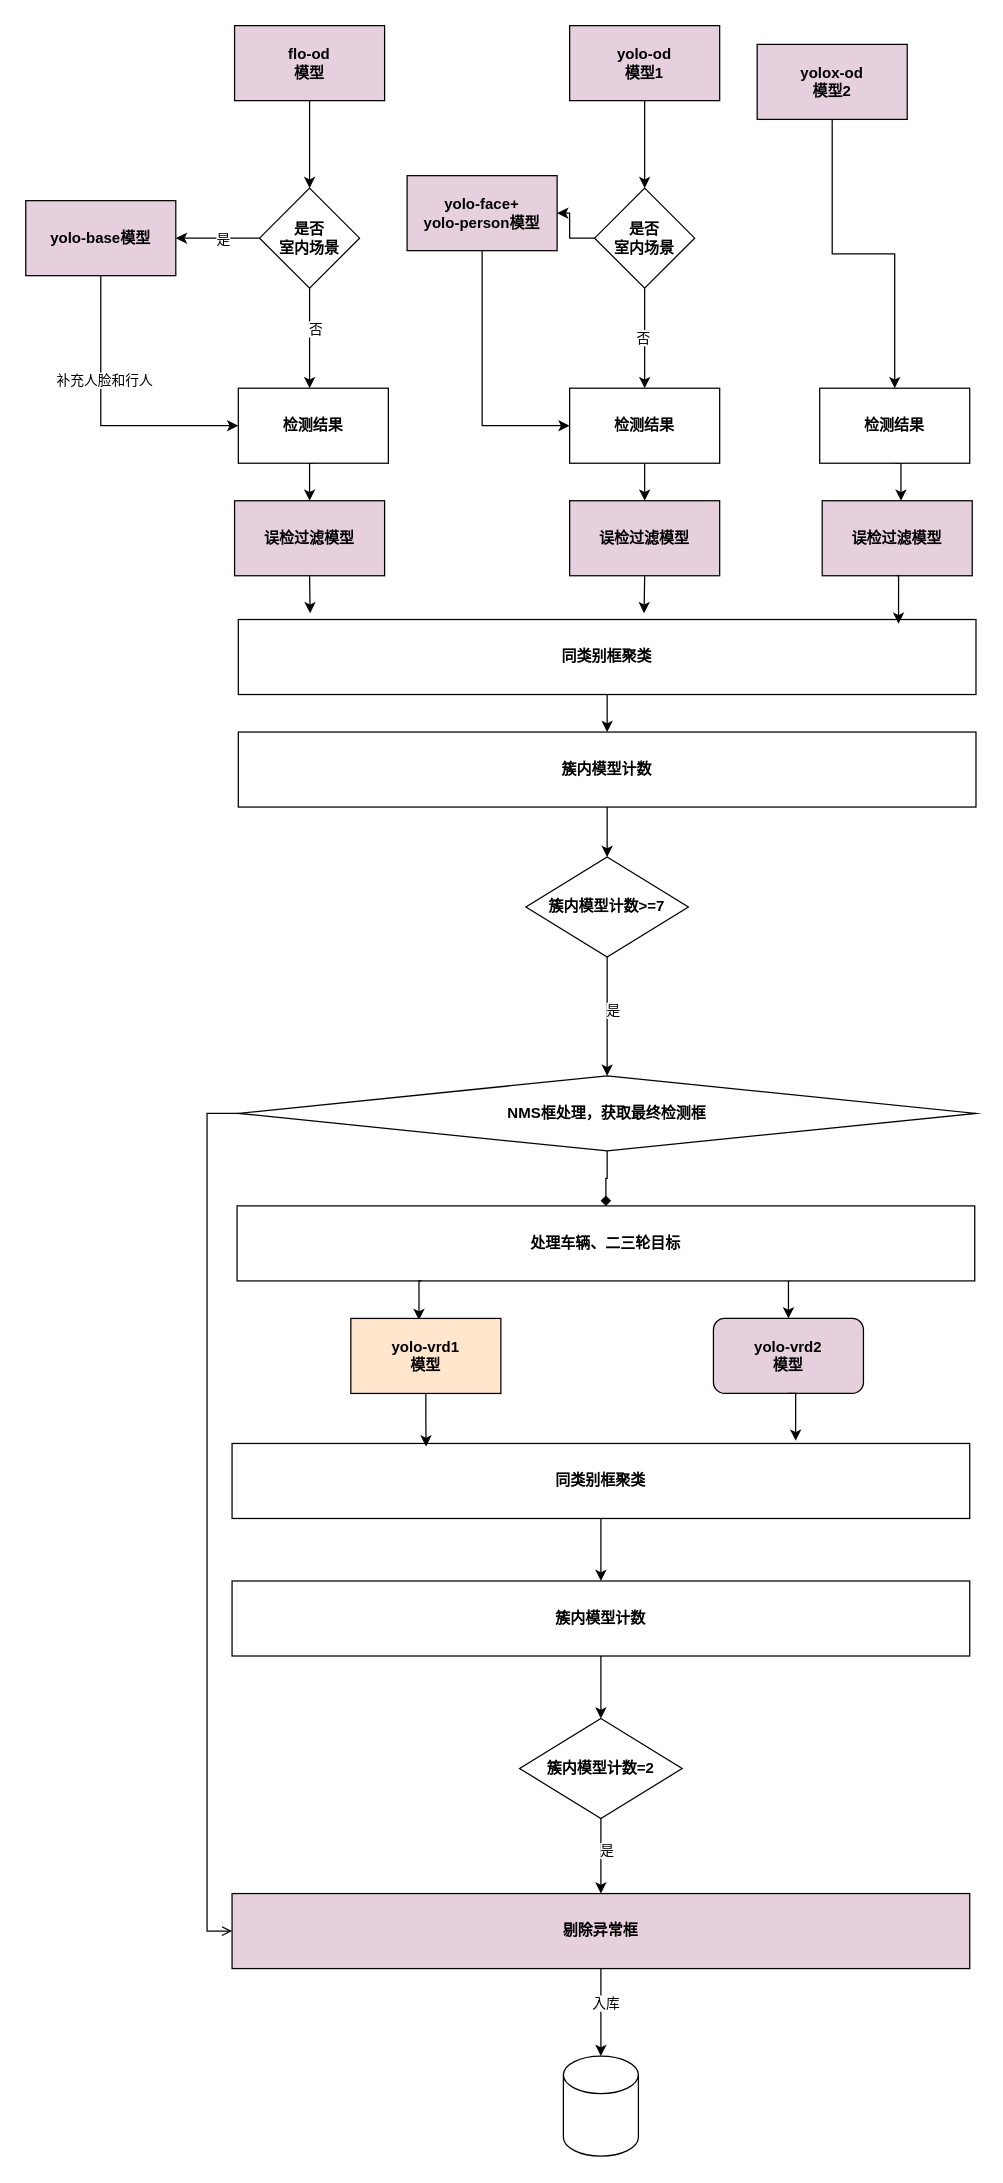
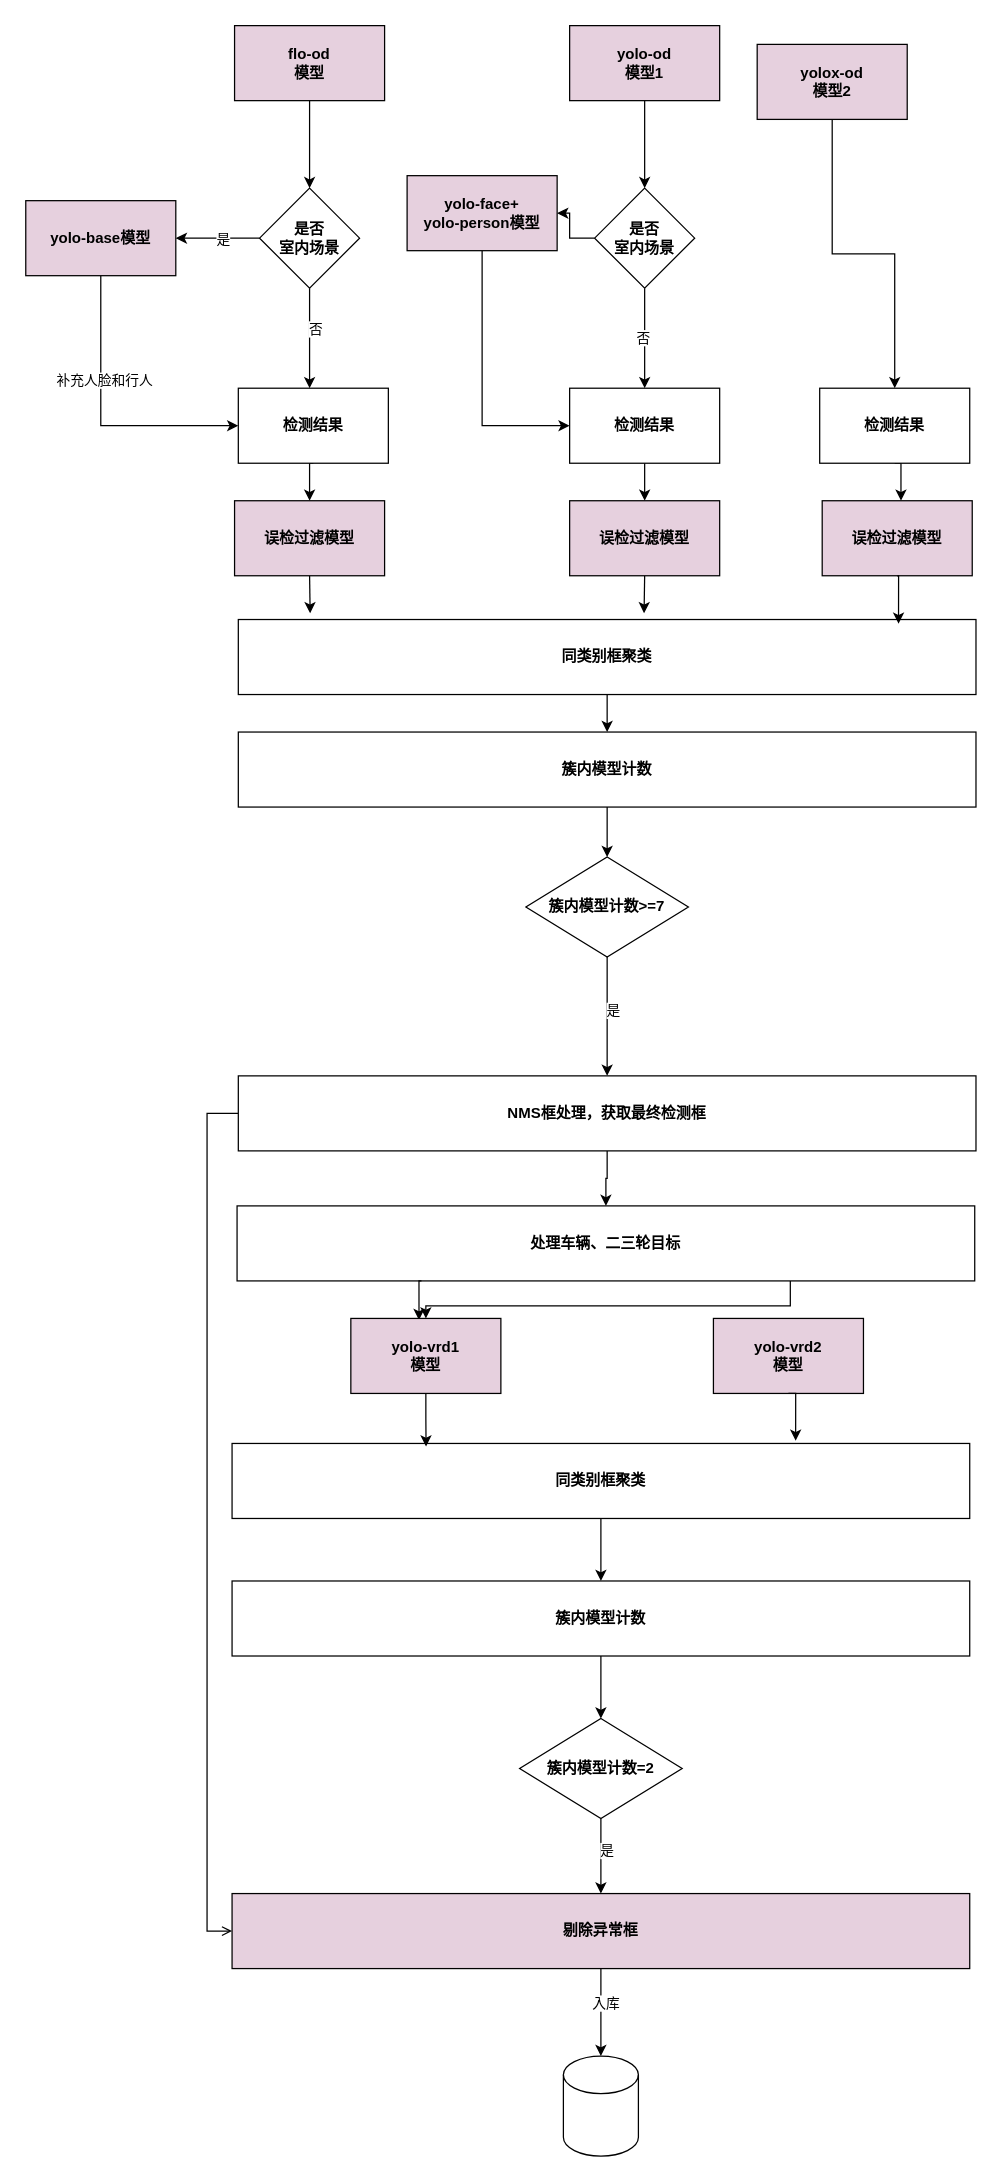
(607, 1113) -> (607, 1113)
(606, 1195) -> (606, 1196)
(788, 1295) -> (619, 1306)
(426, 1356) -> (426, 1356)
(788, 1356) -> (788, 1356)
